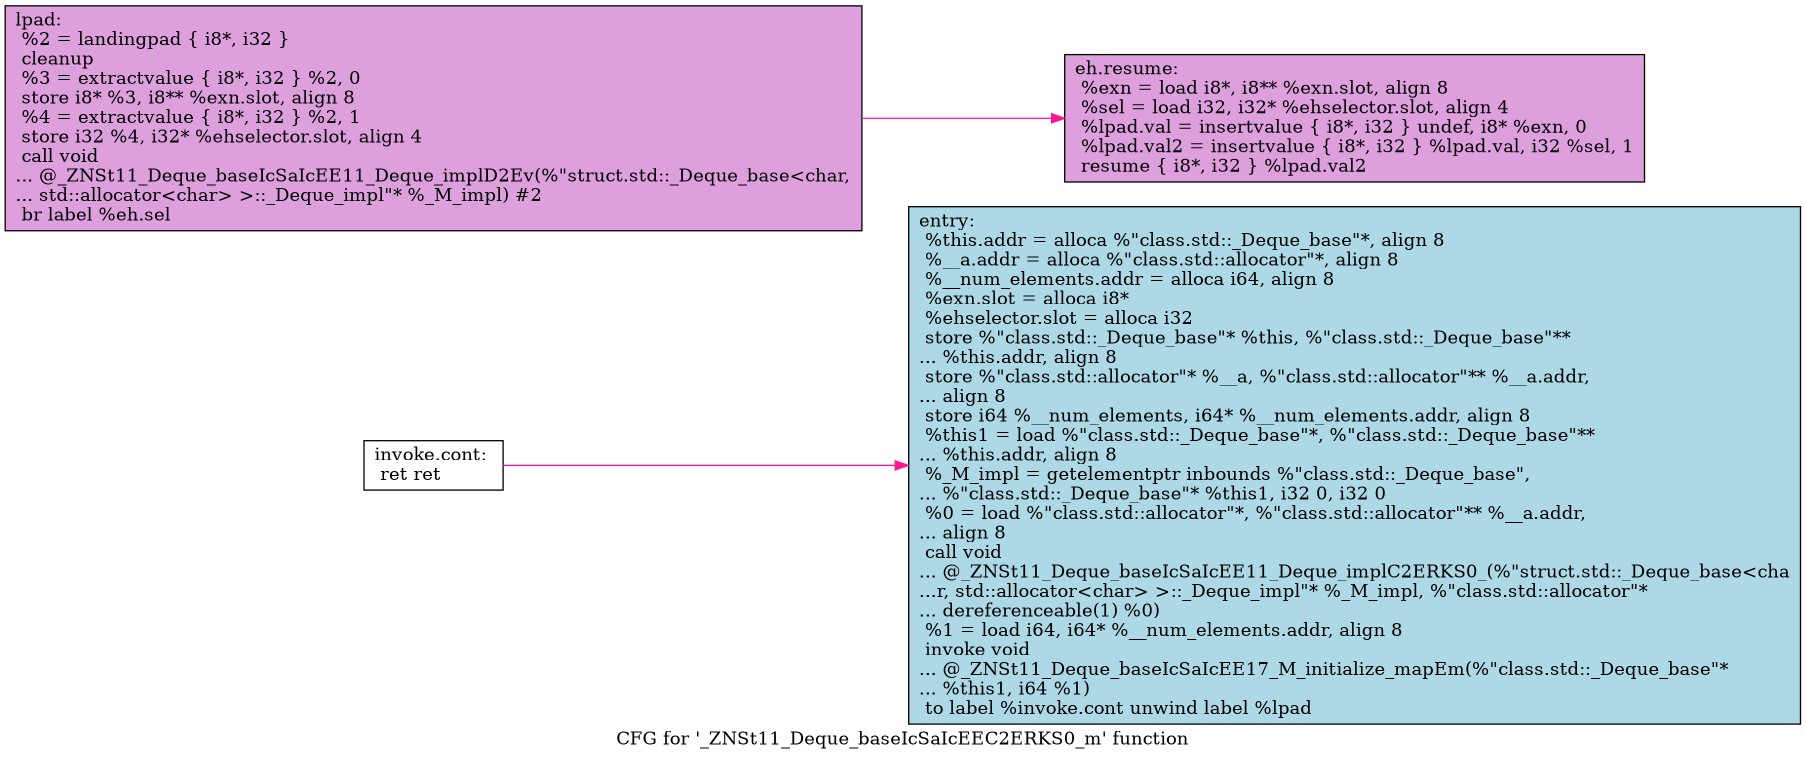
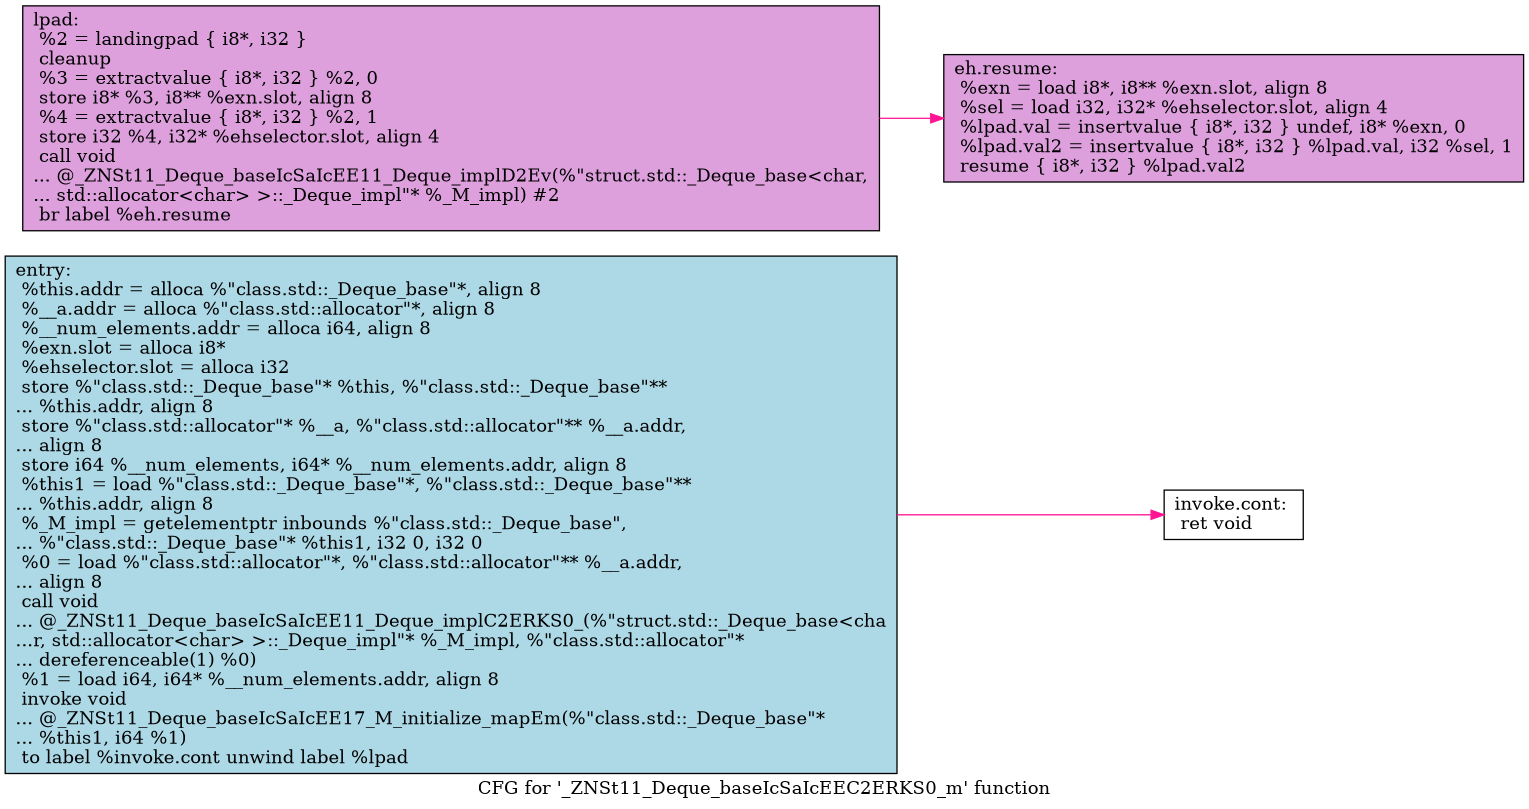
(94, 215) -> (133, 215)
(699, 465) -> (1024, 515)
(408, 474) -> (1214, 524)
